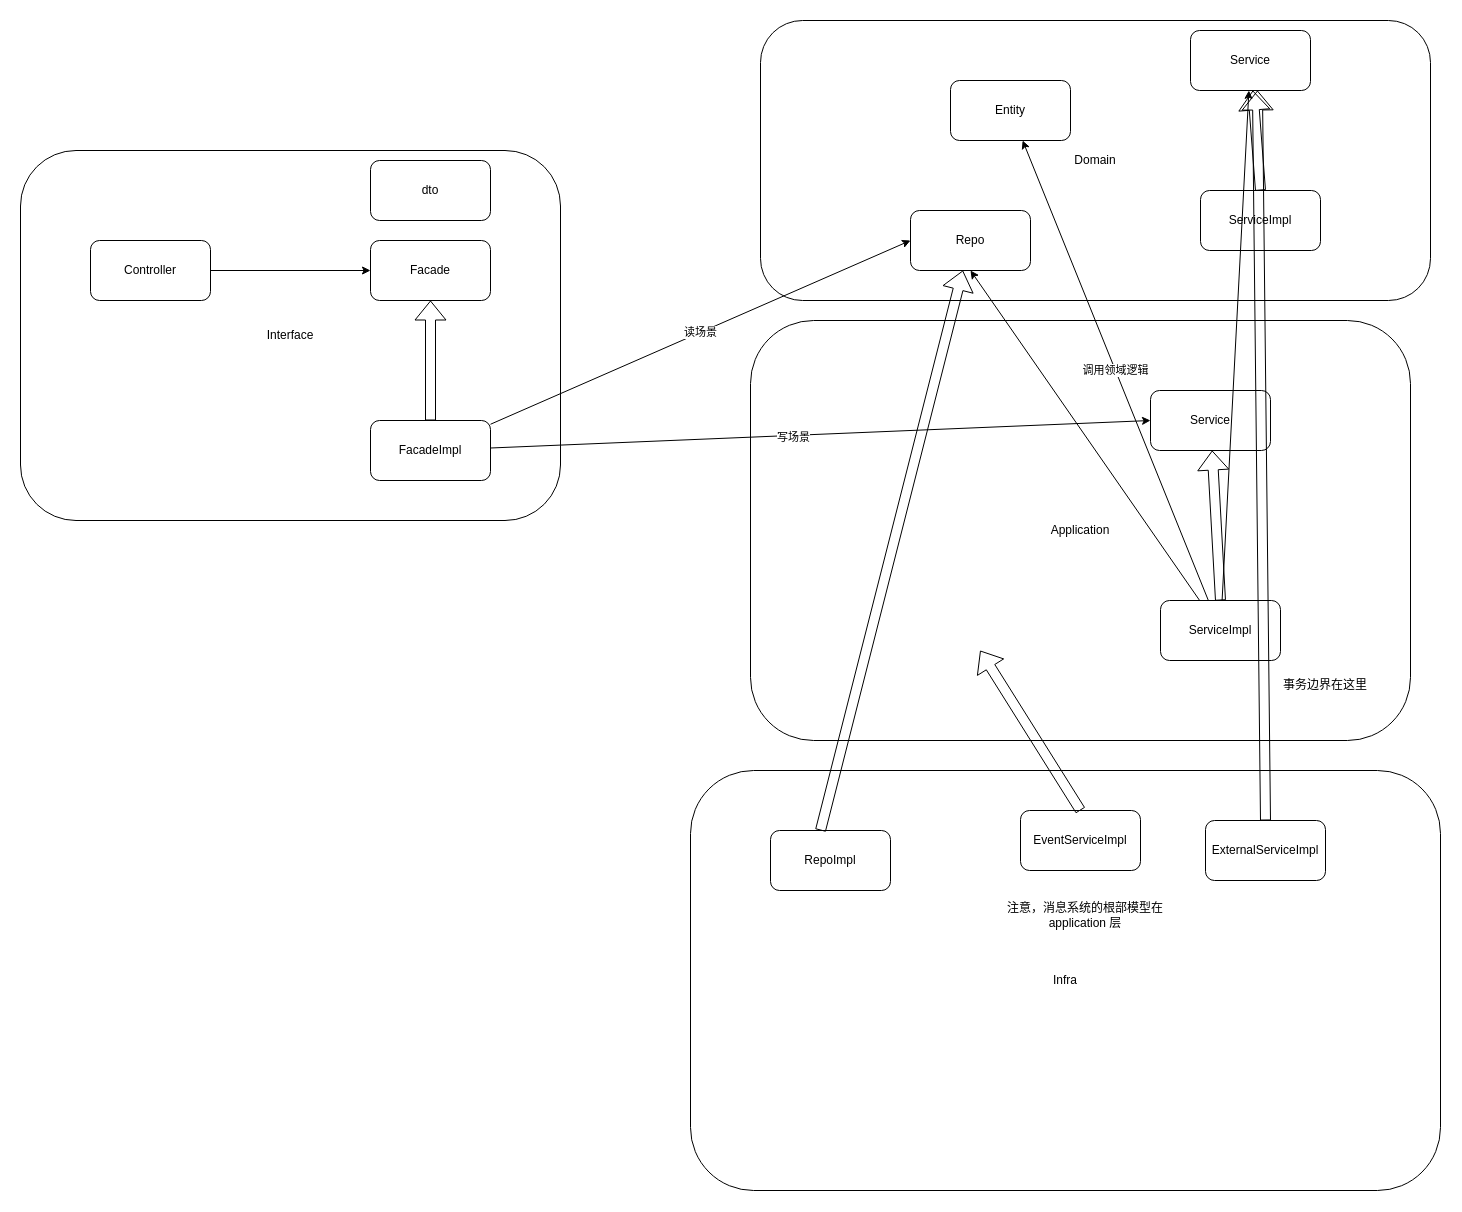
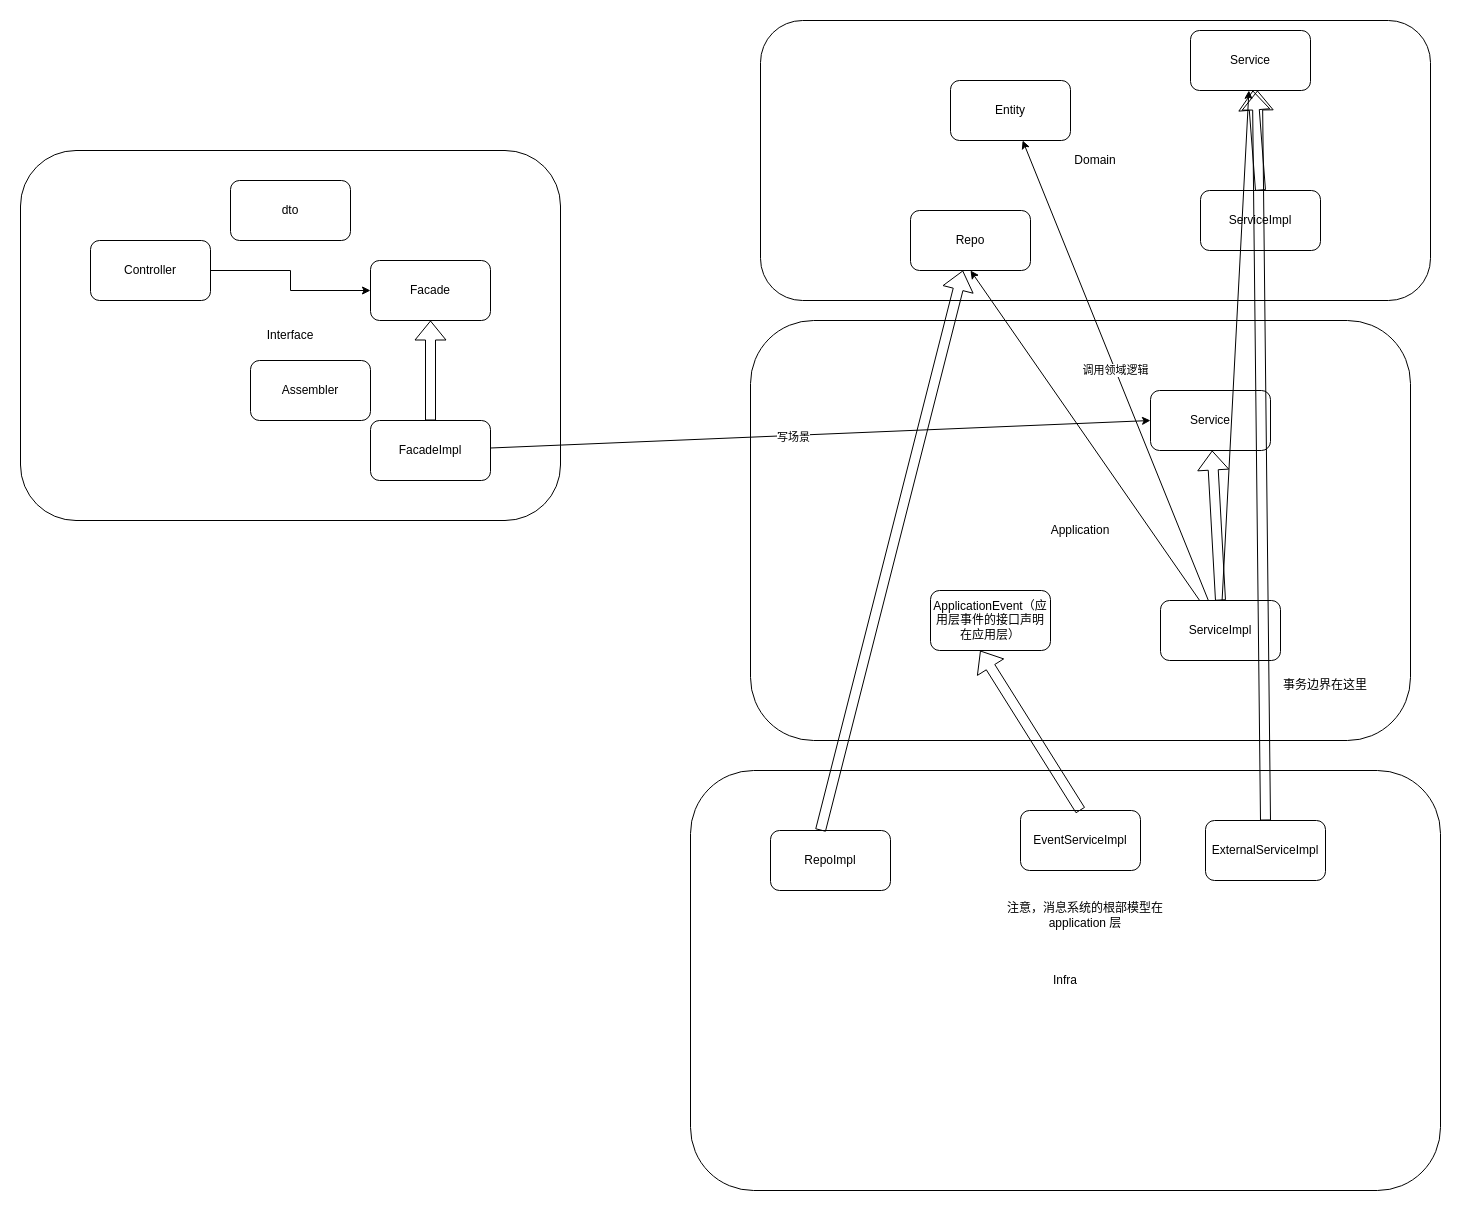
(431, 191) -> (291, 211)
(431, 271) -> (431, 291)
(698, 334) -> none
none -> (311, 391)
none -> (991, 621)
